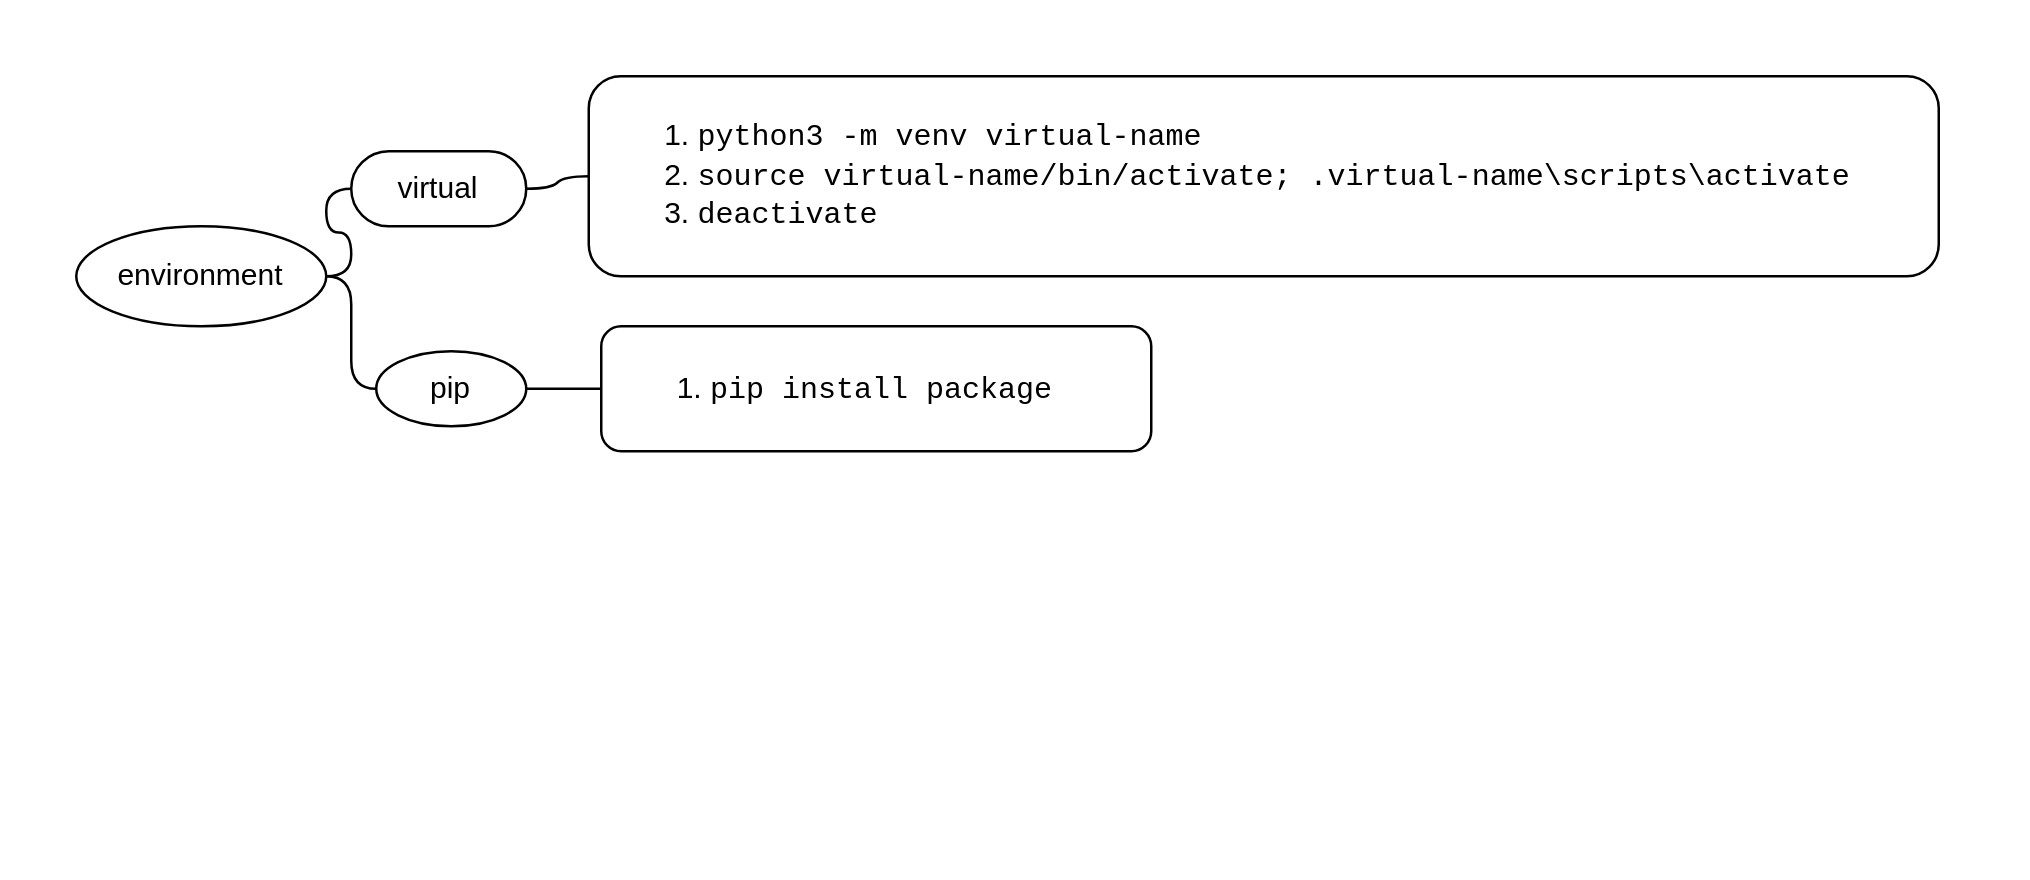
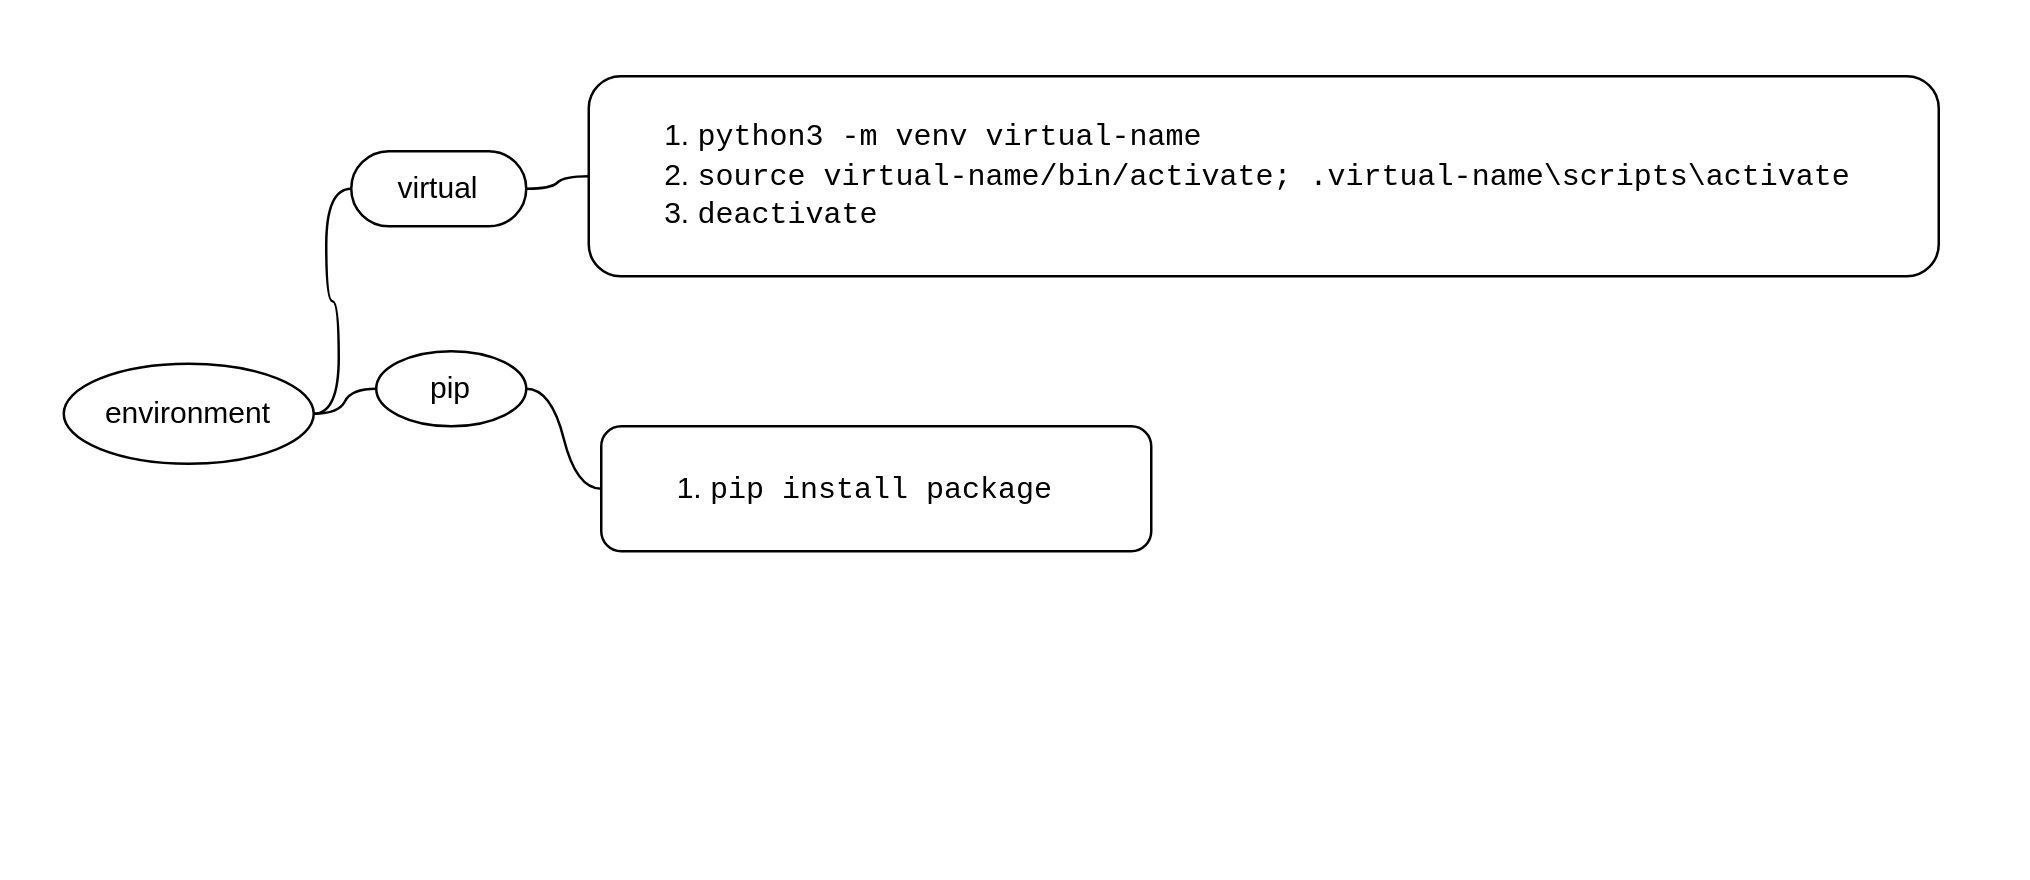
(201, 276) -> (189, 414)
(876, 389) -> (876, 489)
